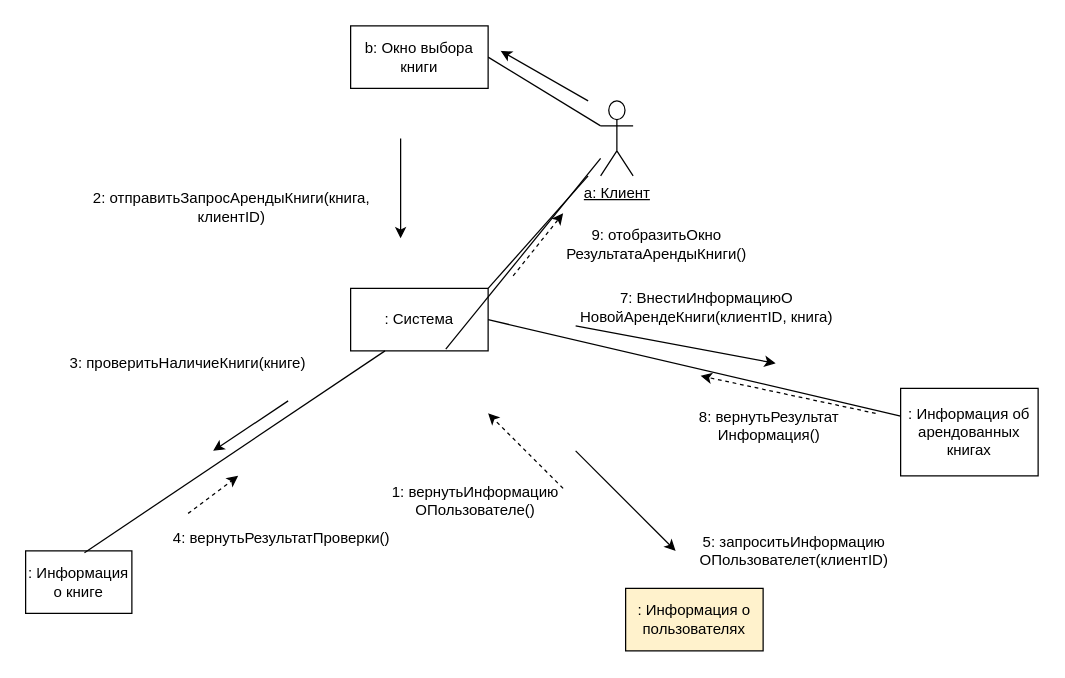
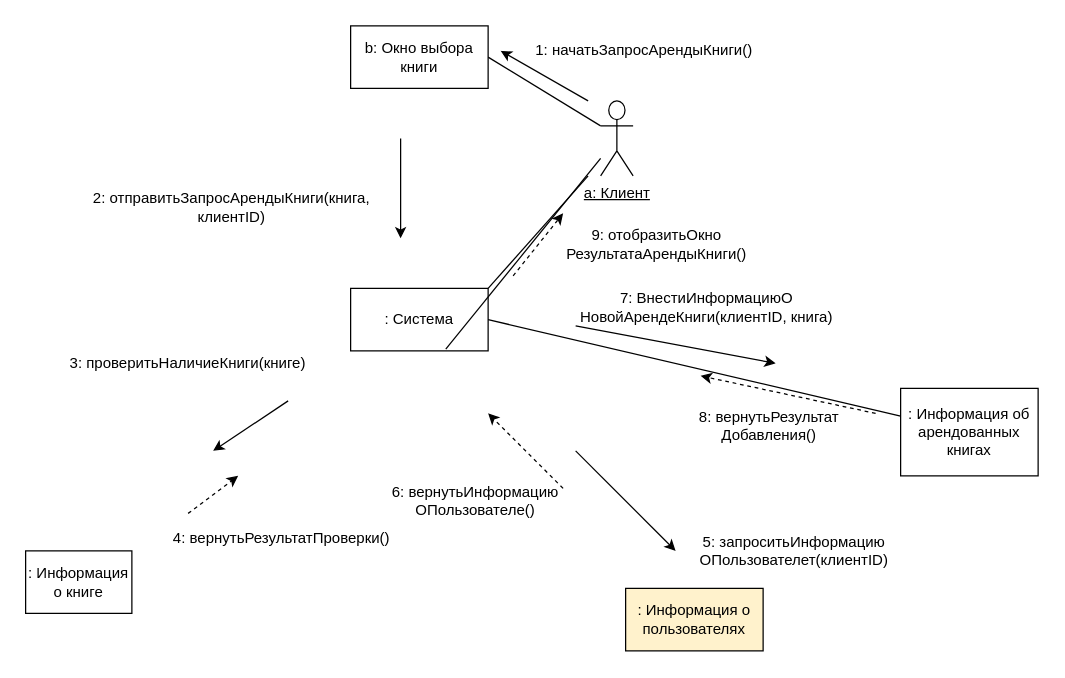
none -> (644, 51)
(769, 426) -> (769, 426)
(235, 451) -> none
(476, 501) -> (476, 501)
